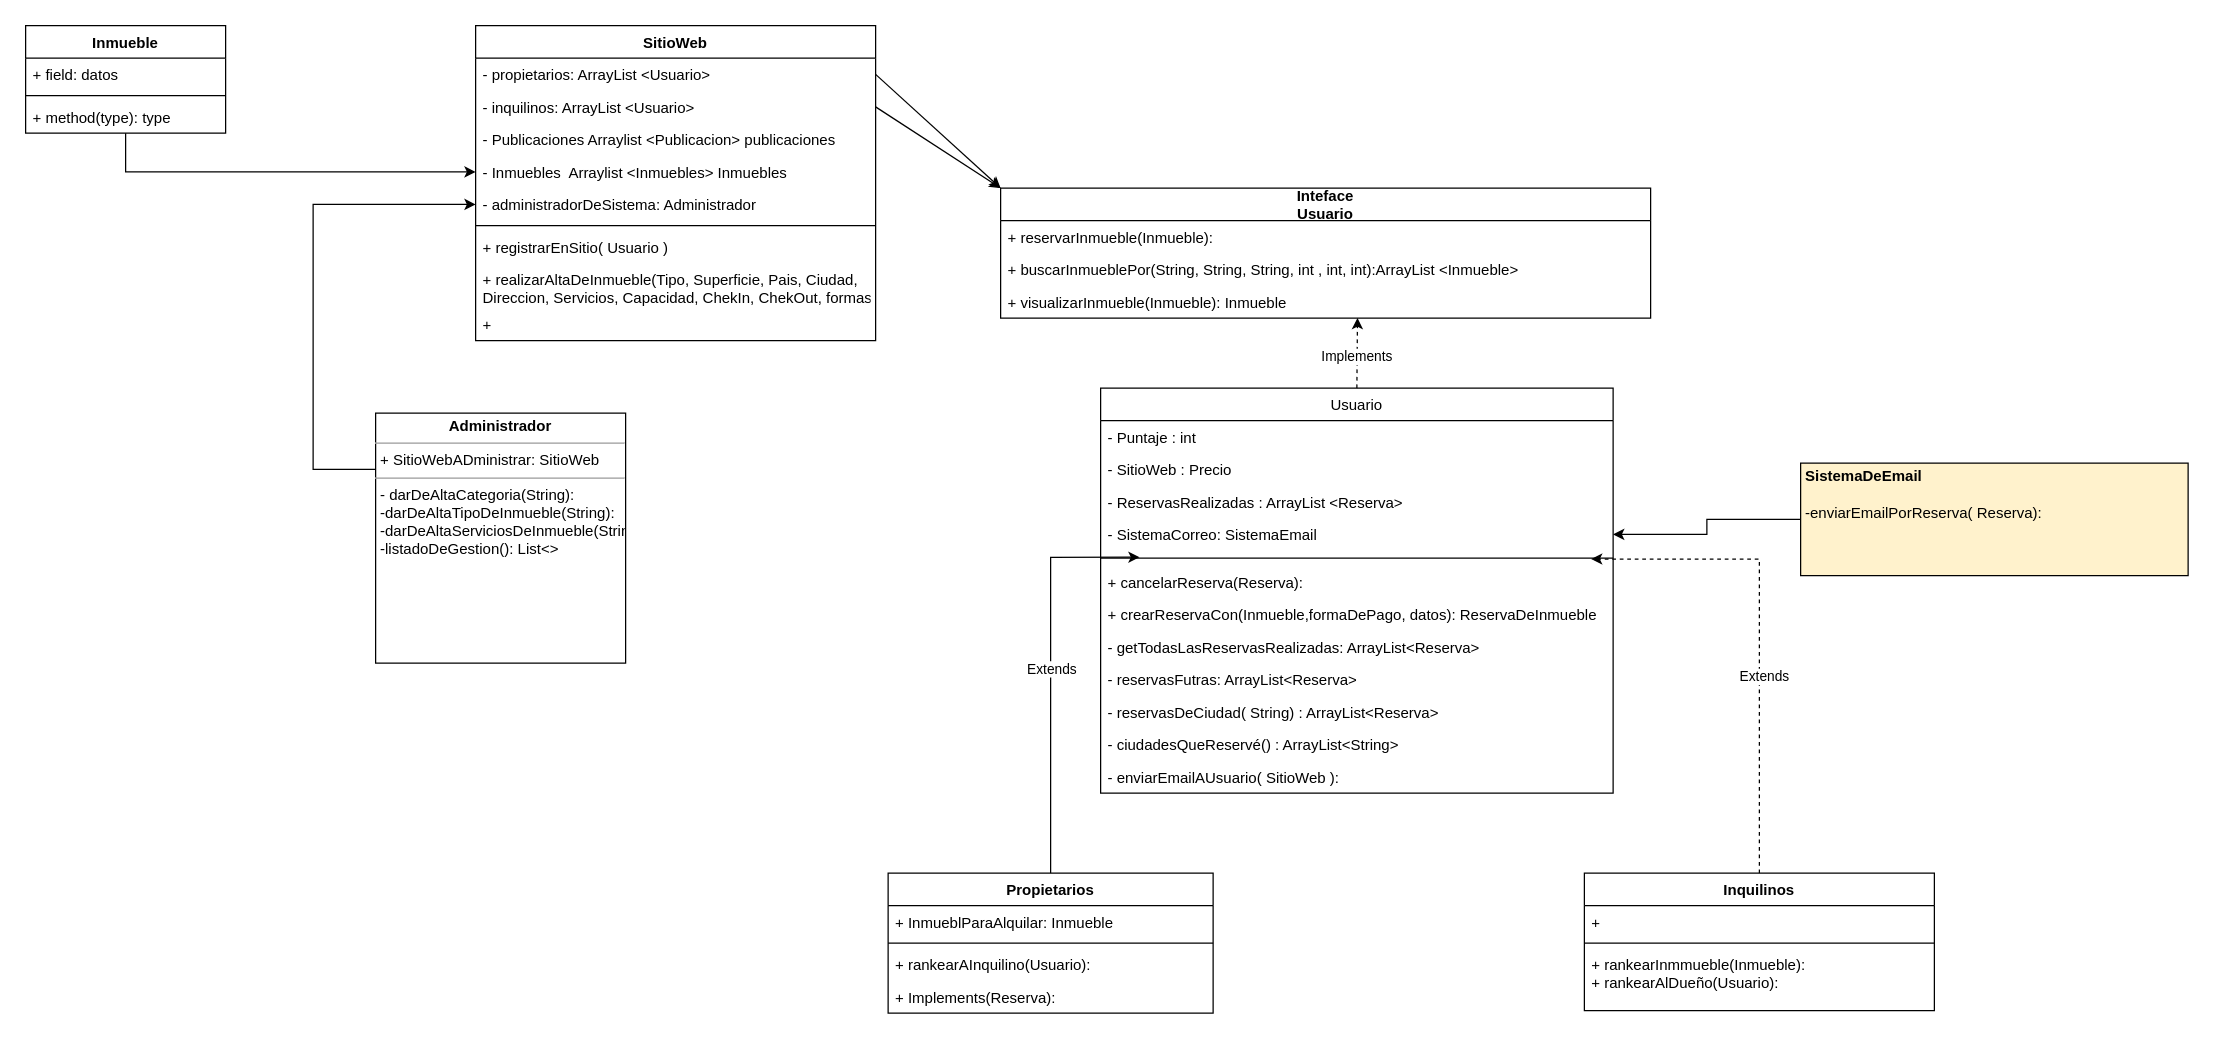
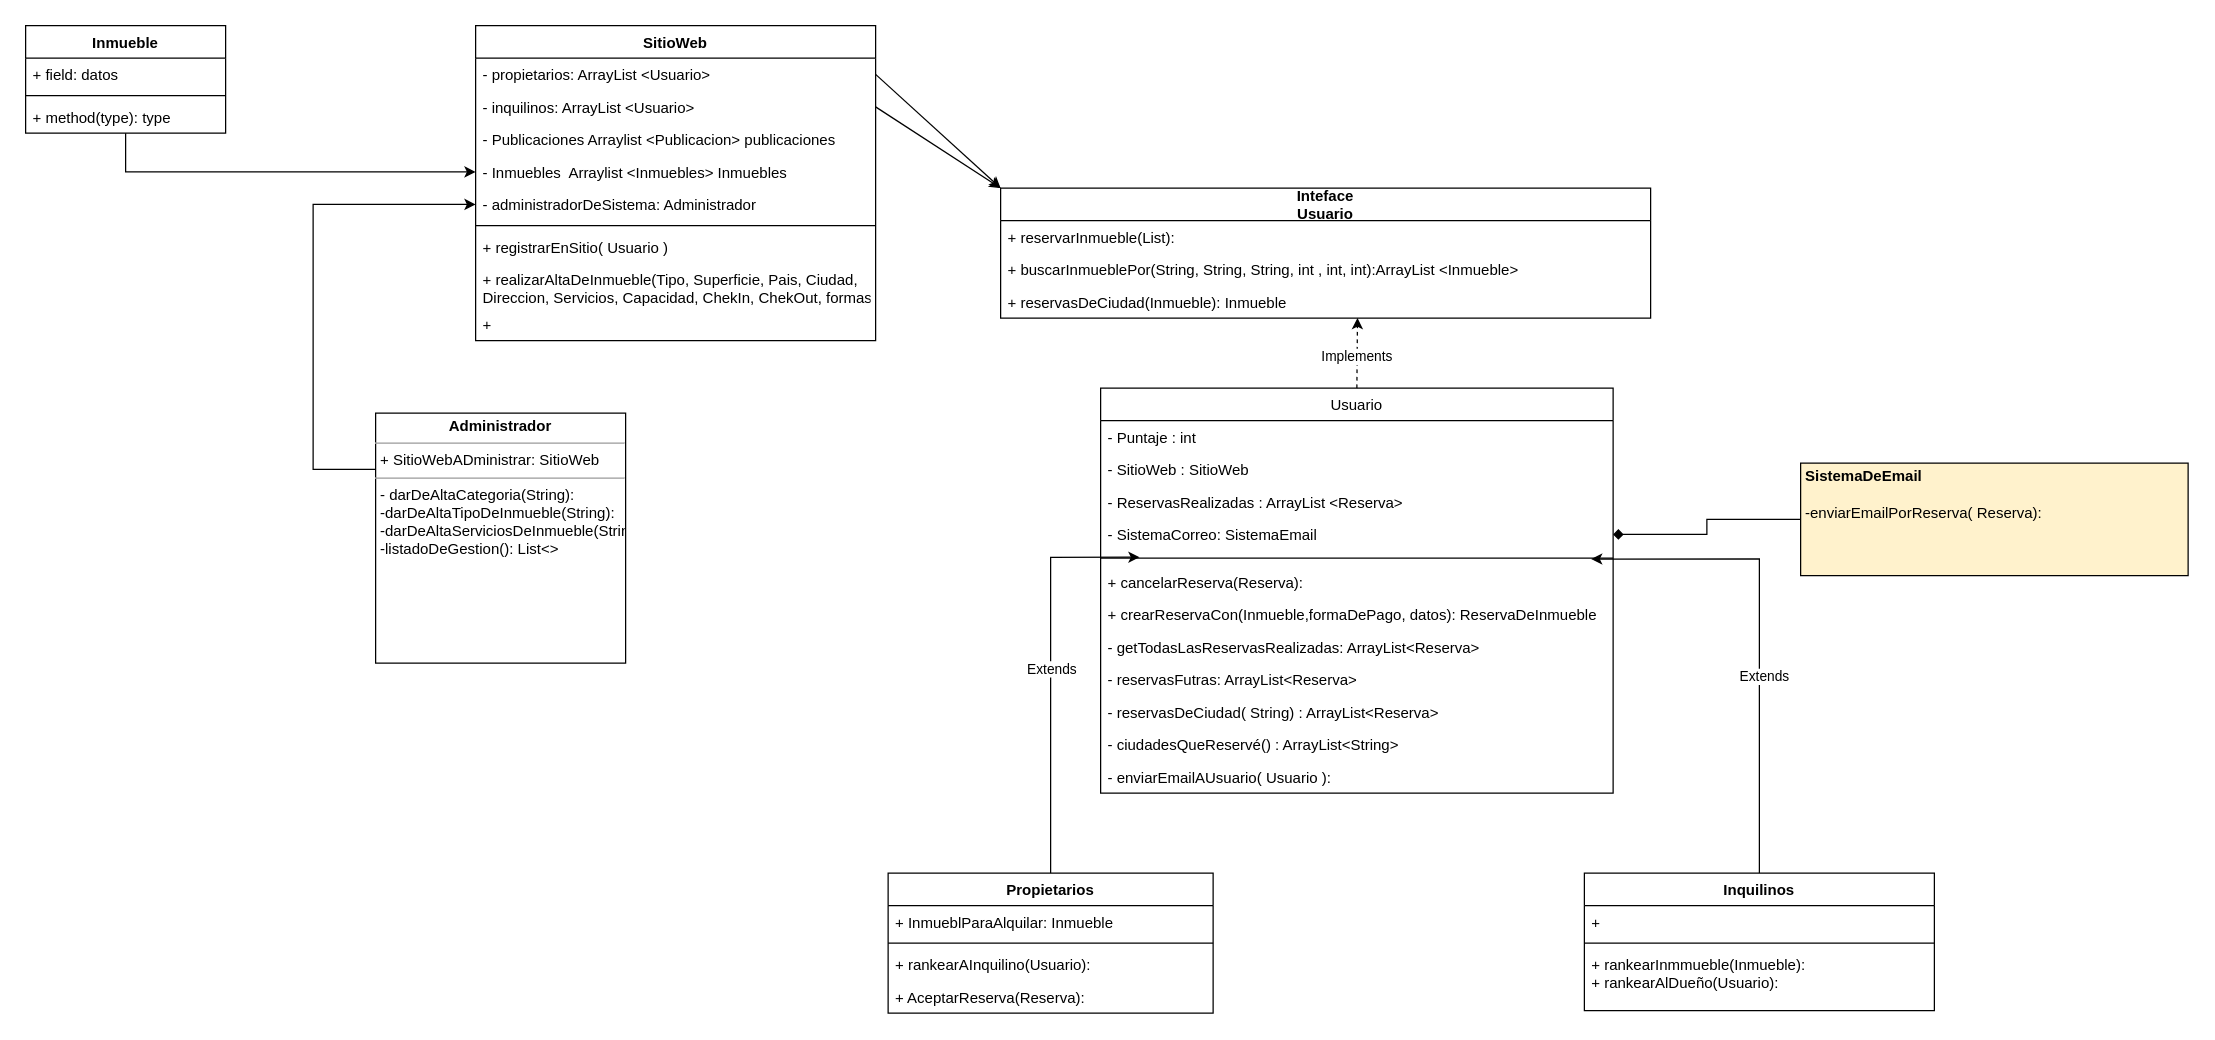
(1122, 238) -> (1105, 238)
(1158, 303) -> (1155, 303)
(1174, 470) -> (1180, 470)
(1623, 534) -> (1624, 534)
(1741, 559) -> (1741, 559)
(1231, 778) -> (1229, 778)
(982, 998) -> (1000, 998)
